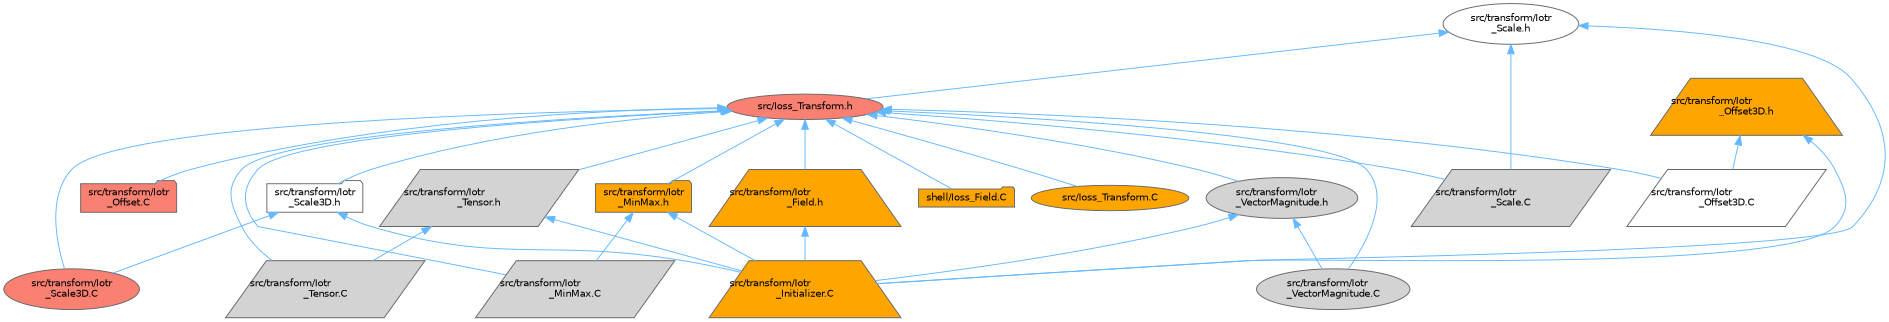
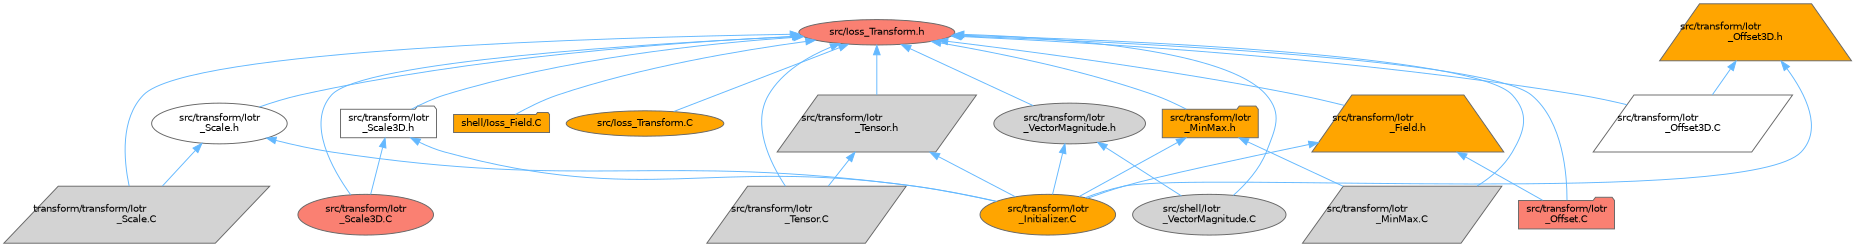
(1152, 66) -> (524, 59)
none -> (1502, 178)
(1511, 198) -> (137, 215)
(805, 289) -> (1048, 215)
(1333, 289) -> (1209, 215)
